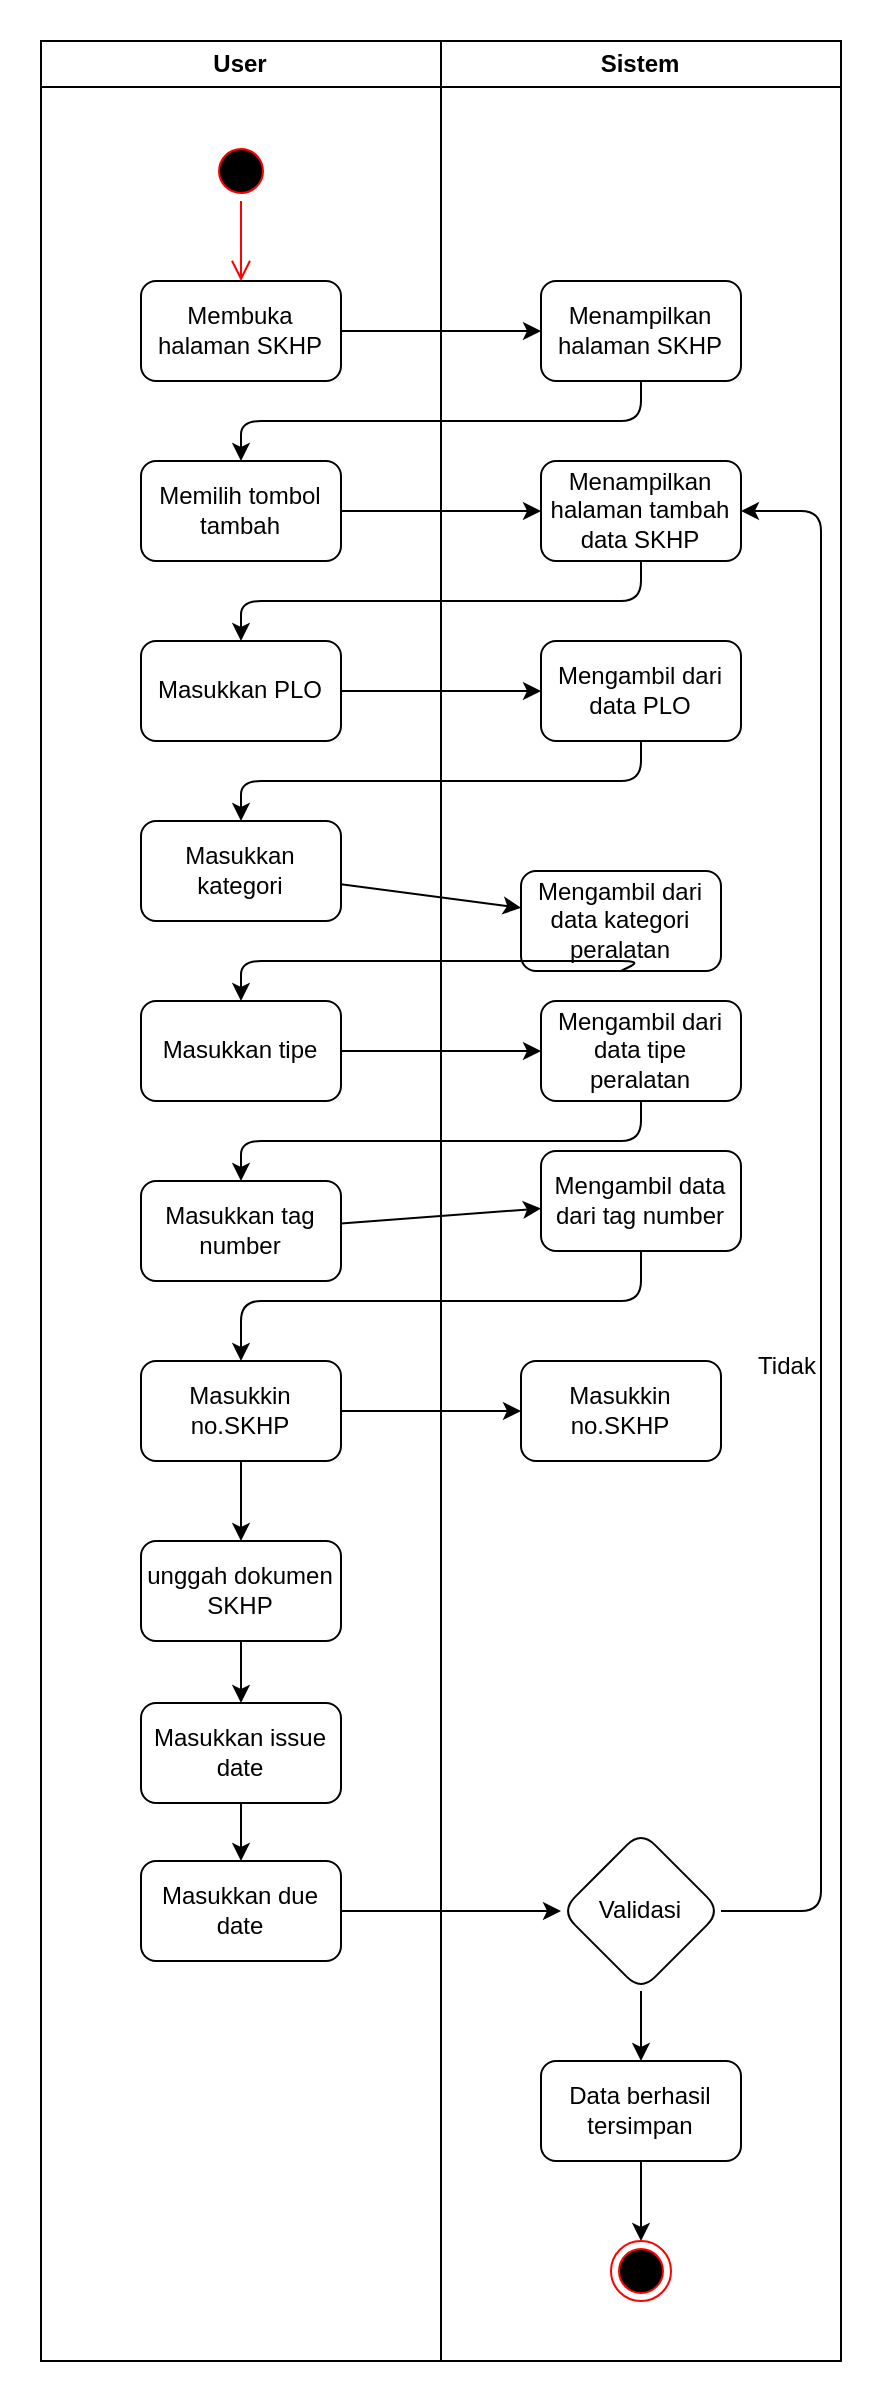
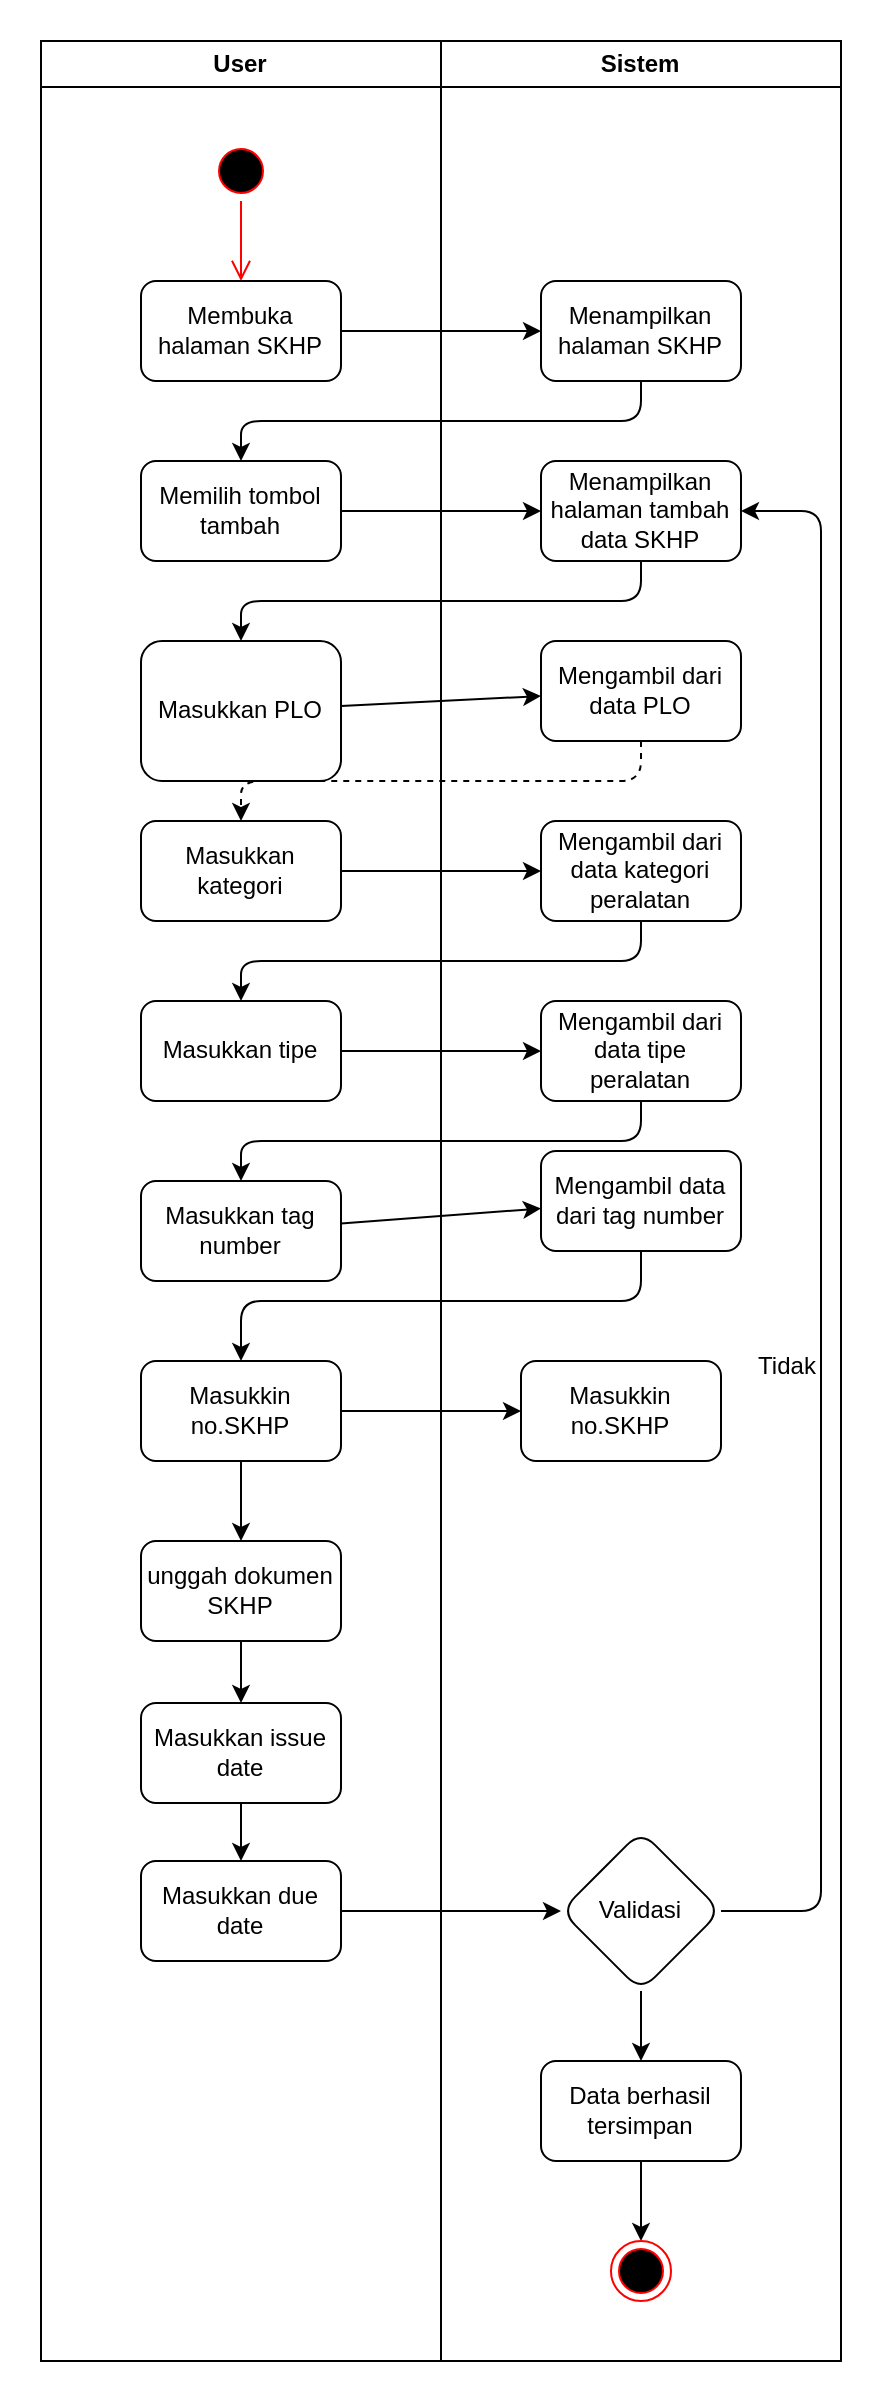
(241, 691) -> (241, 711)
(554, 781) -> (554, 781)
(621, 921) -> (641, 871)
